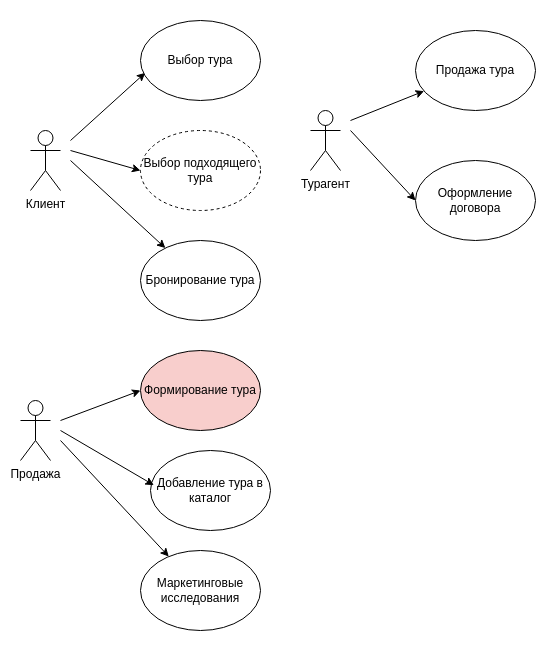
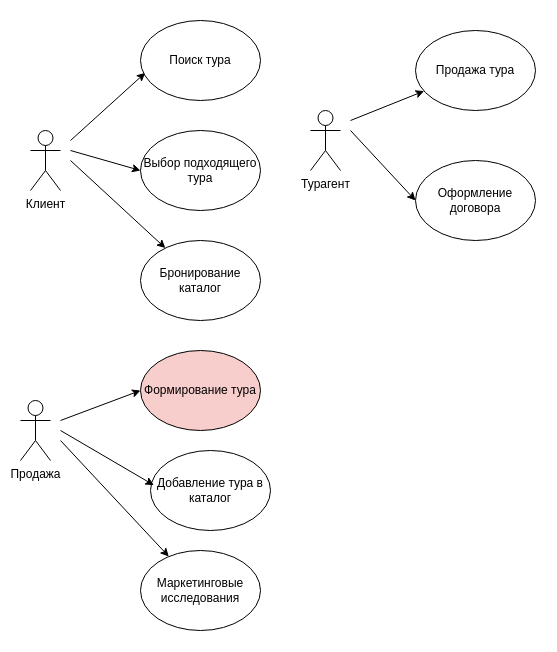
(201, 61) -> (201, 61)
(201, 171) -> (201, 171)
(201, 281) -> (201, 281)
